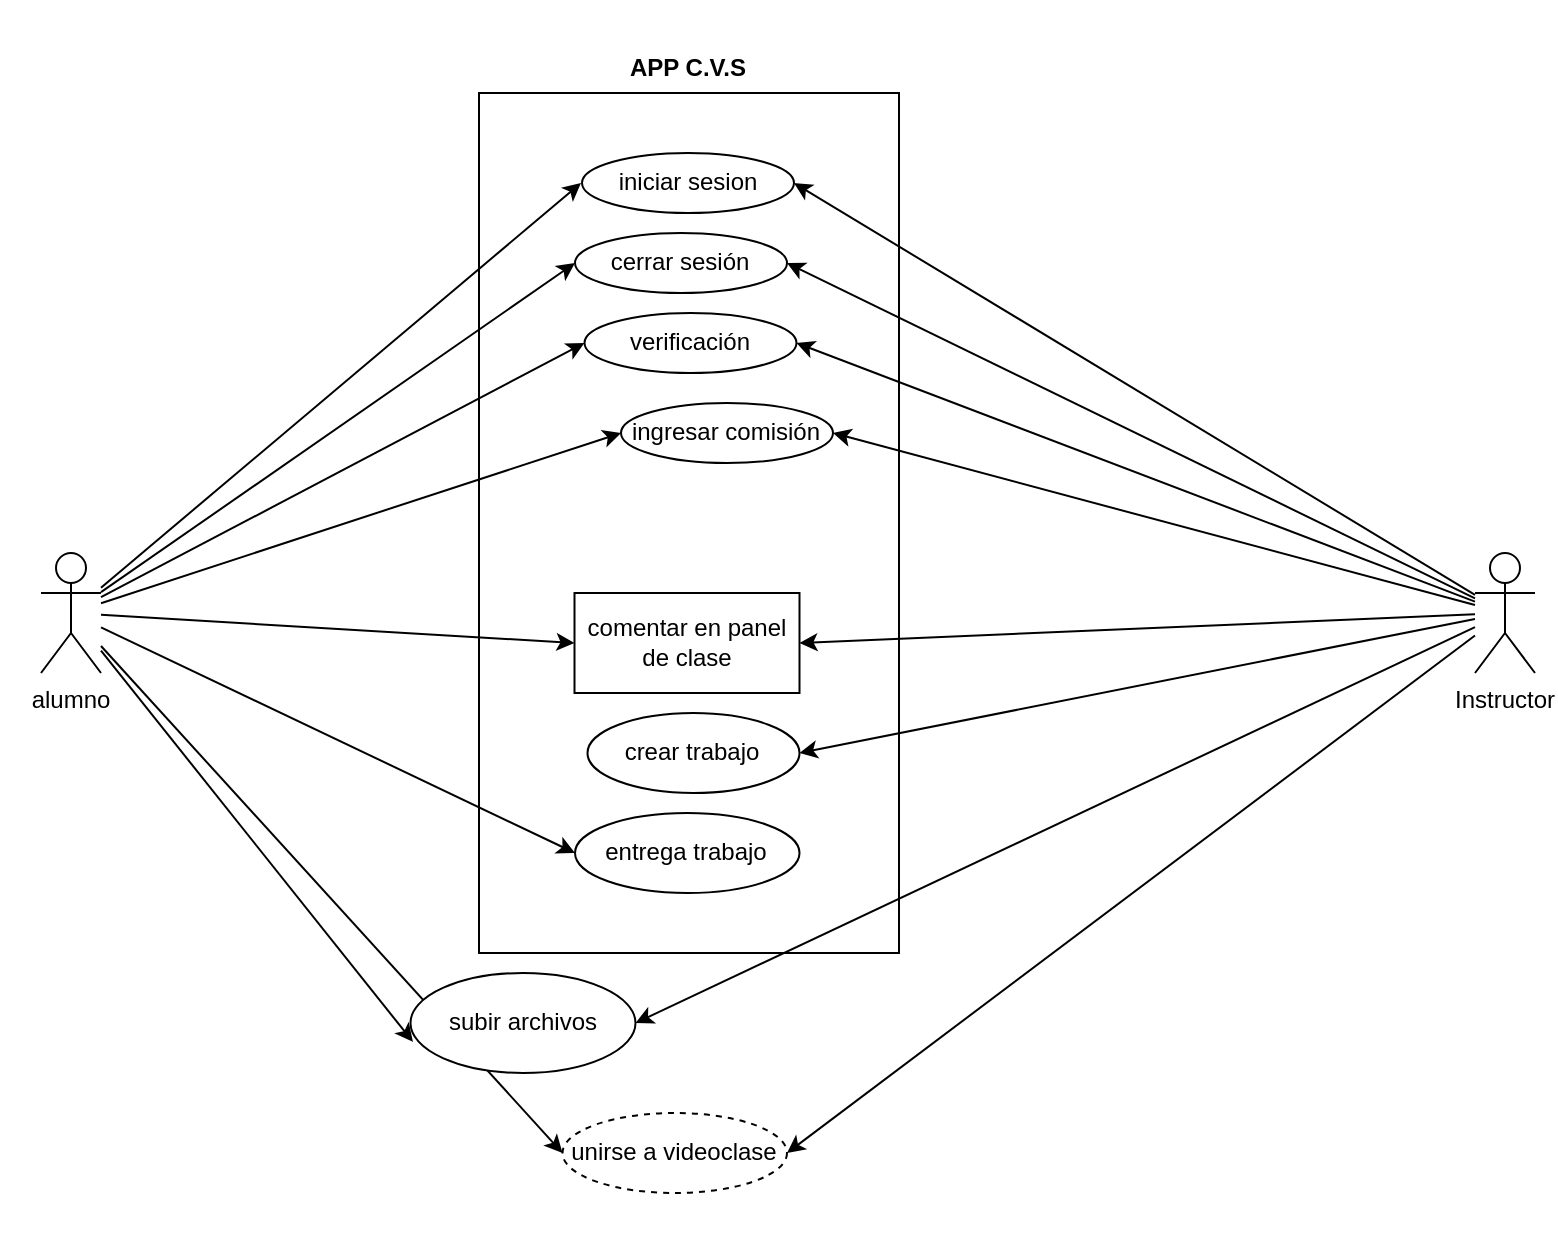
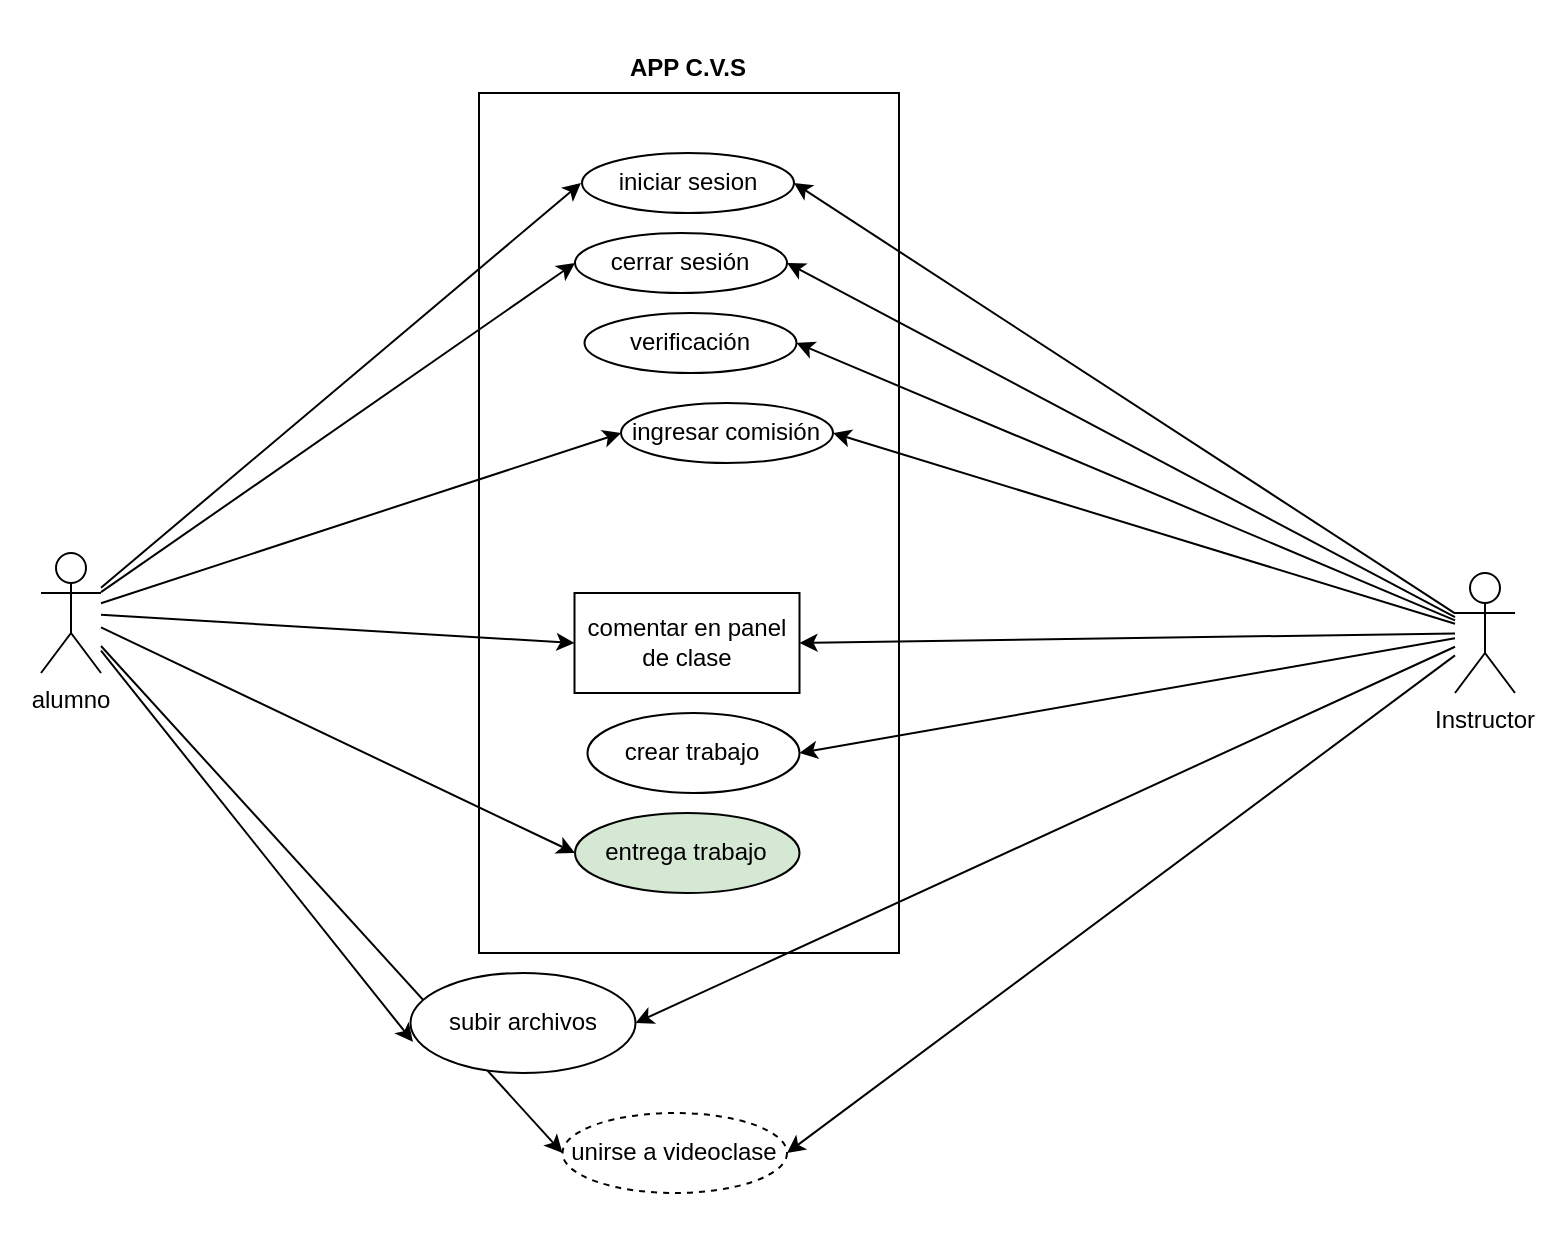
(338, 473) -> none
(1505, 613) -> (1485, 633)
(687, 853) -> (687, 853)
